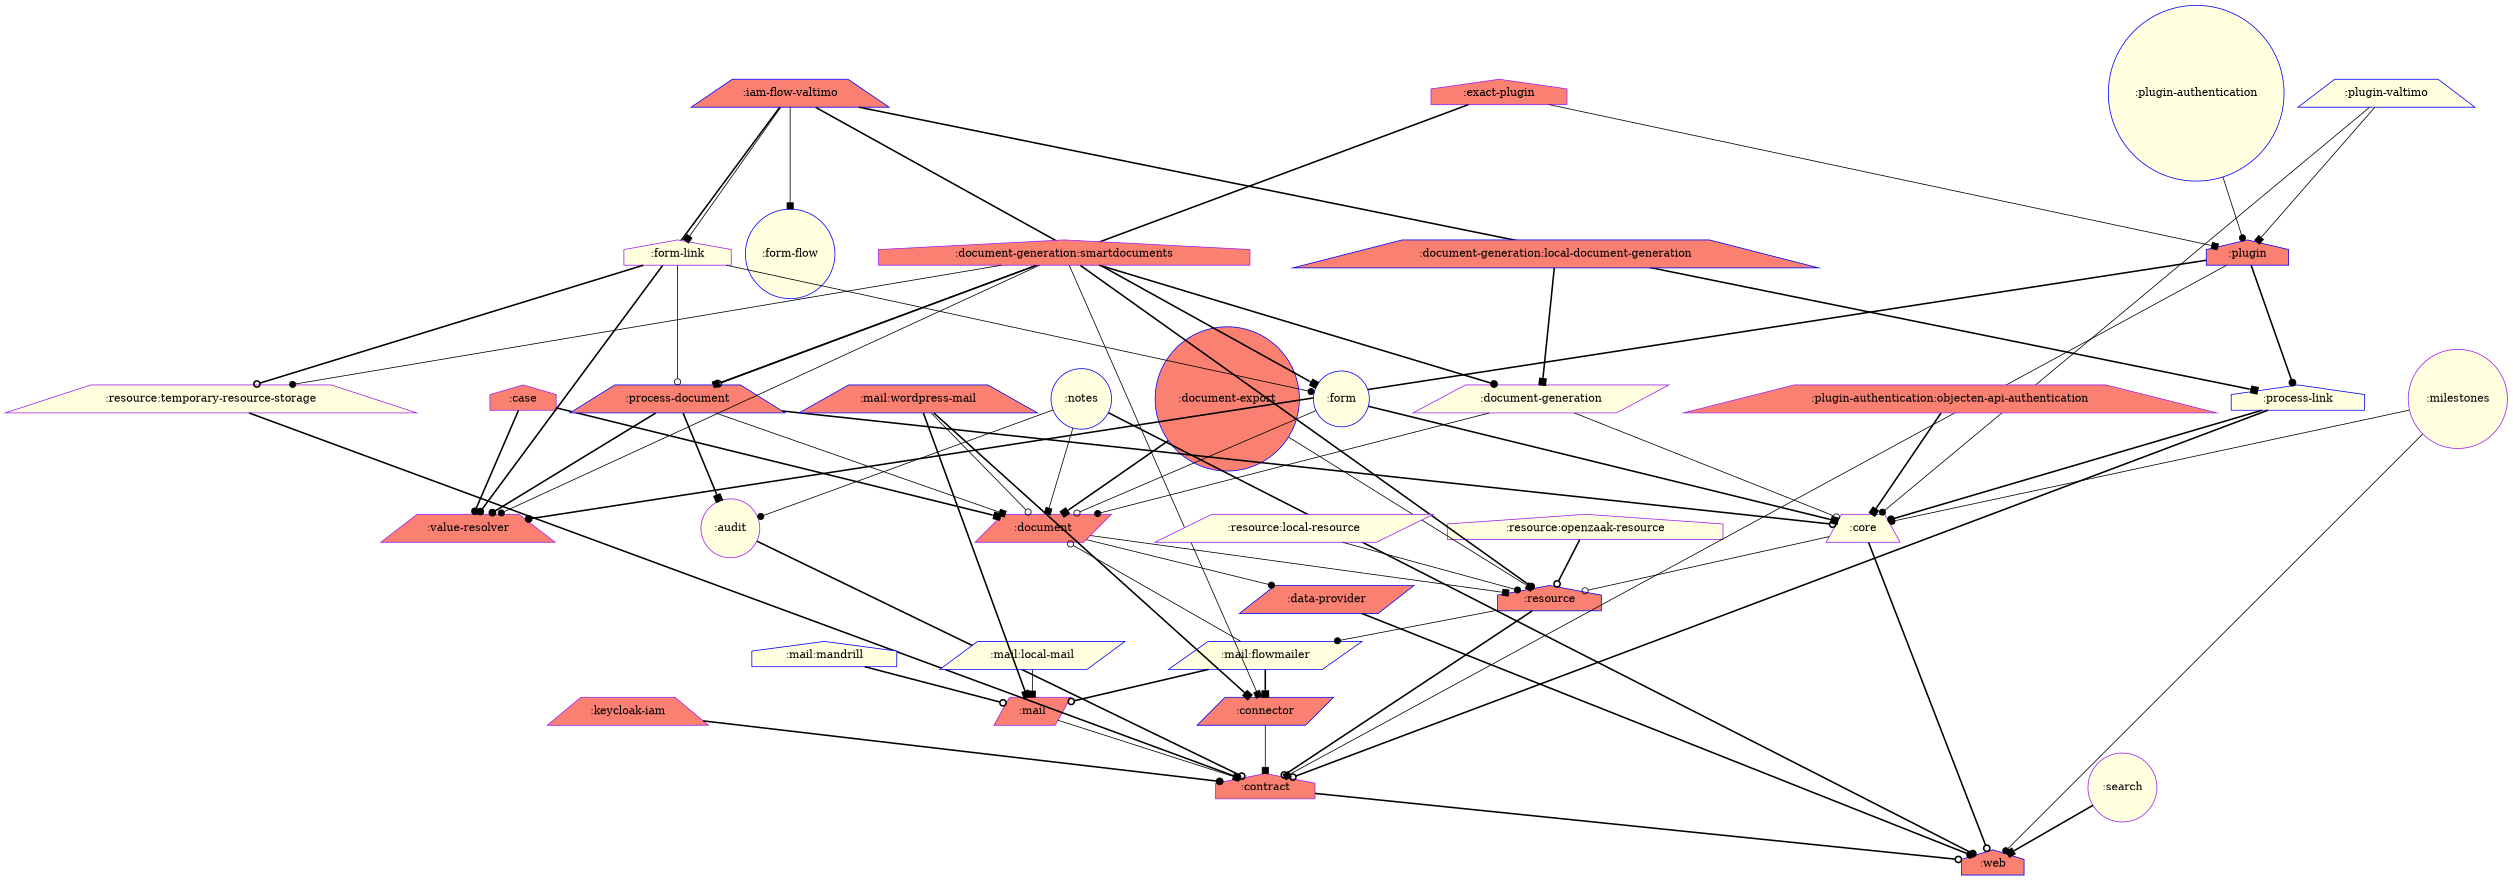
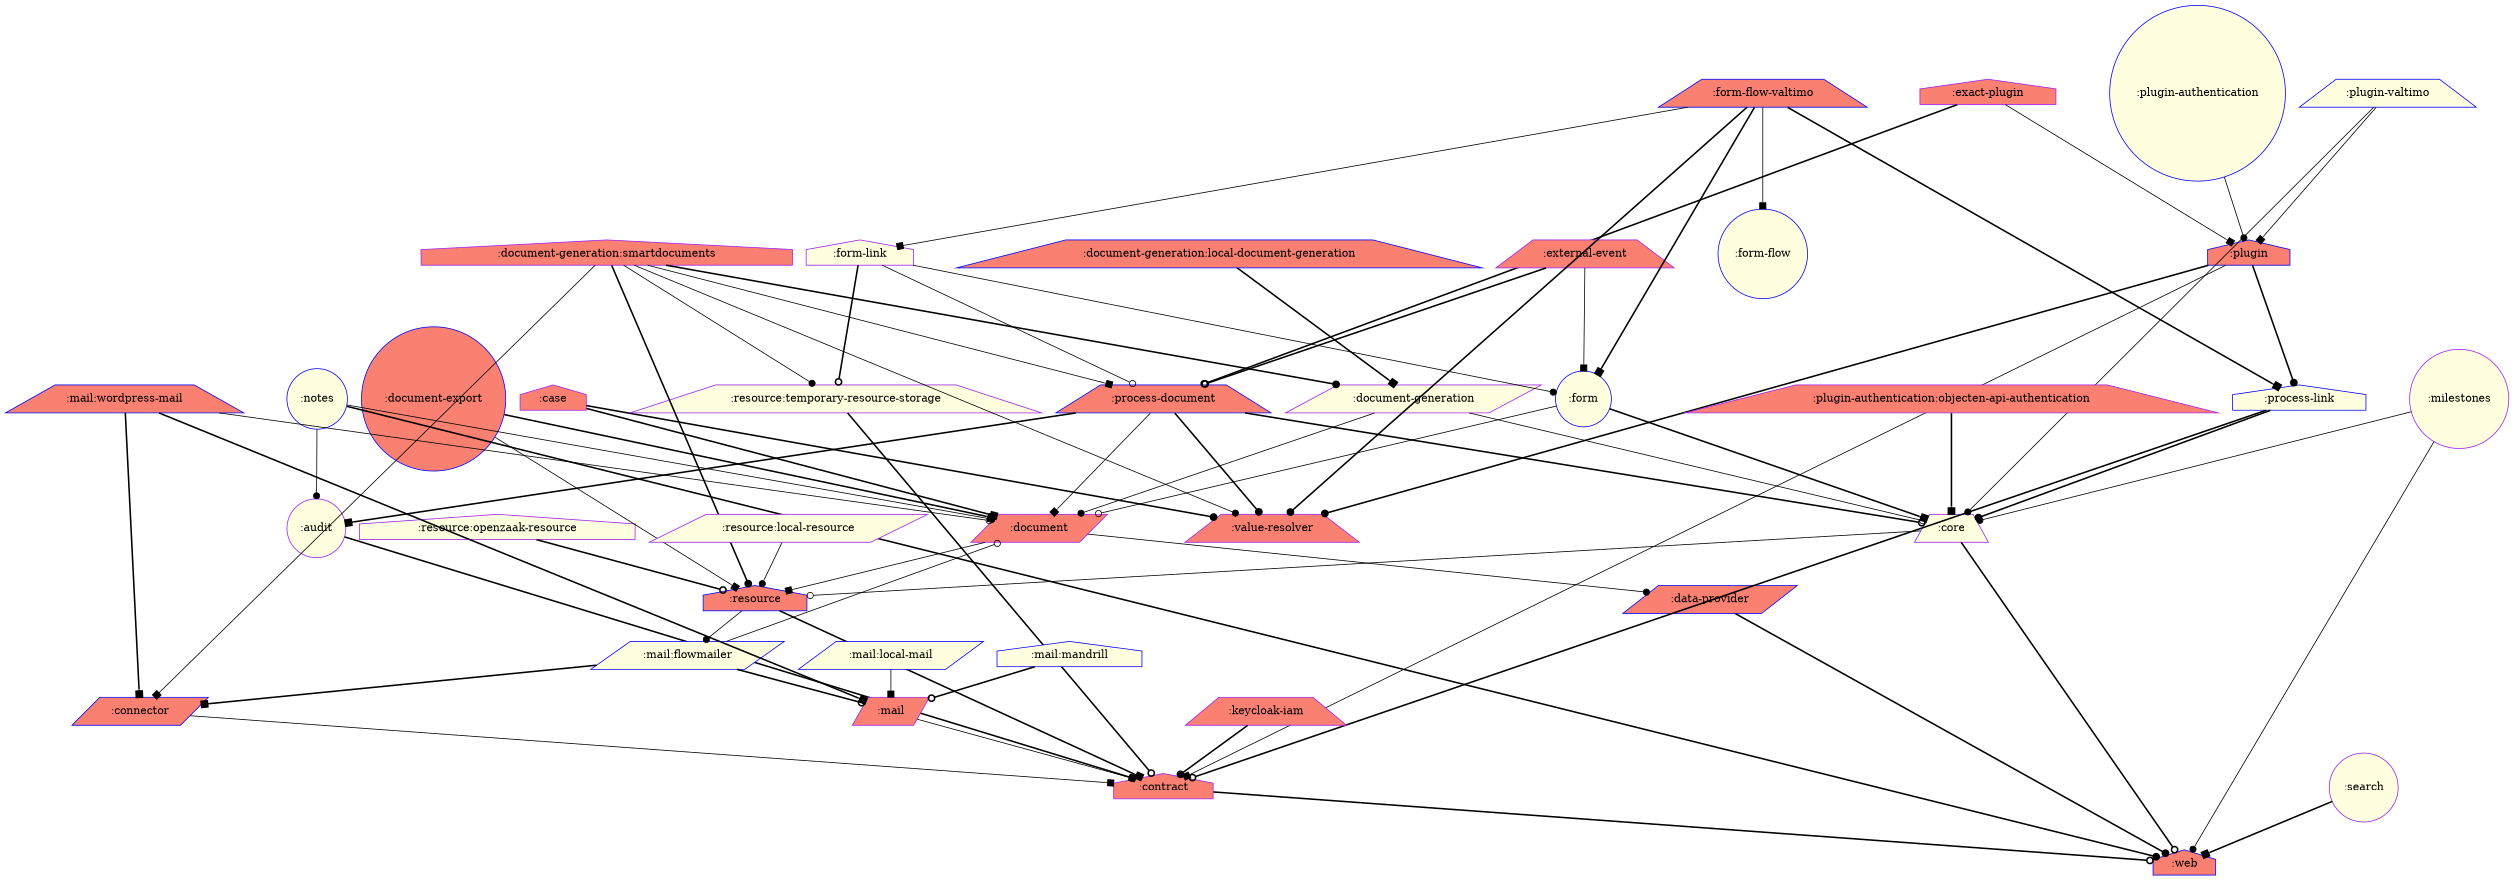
(790, 93) -> (1763, 93)
none -> (1585, 254)
(1410, 692) -> (966, 697)
